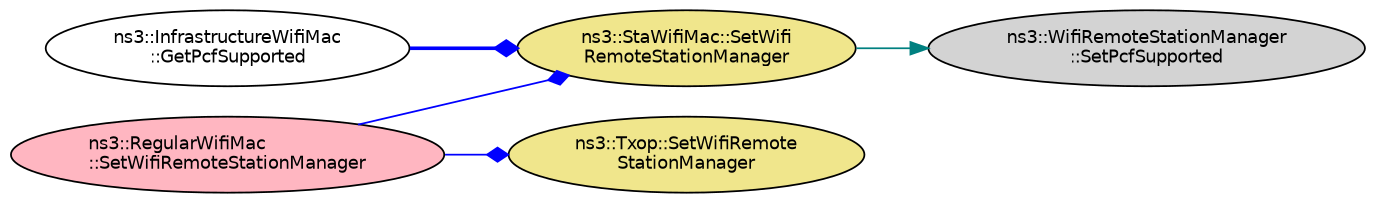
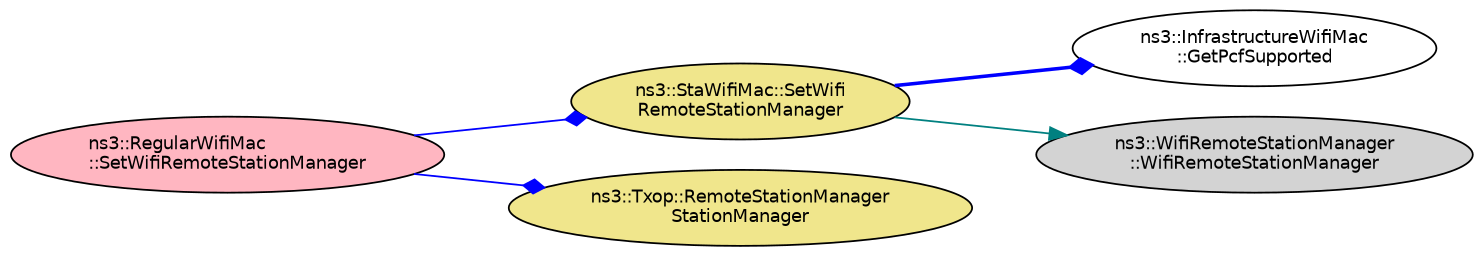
(453, 48) -> (982, 76)
(1147, 48) -> (1255, 155)
(687, 155) -> (740, 208)
